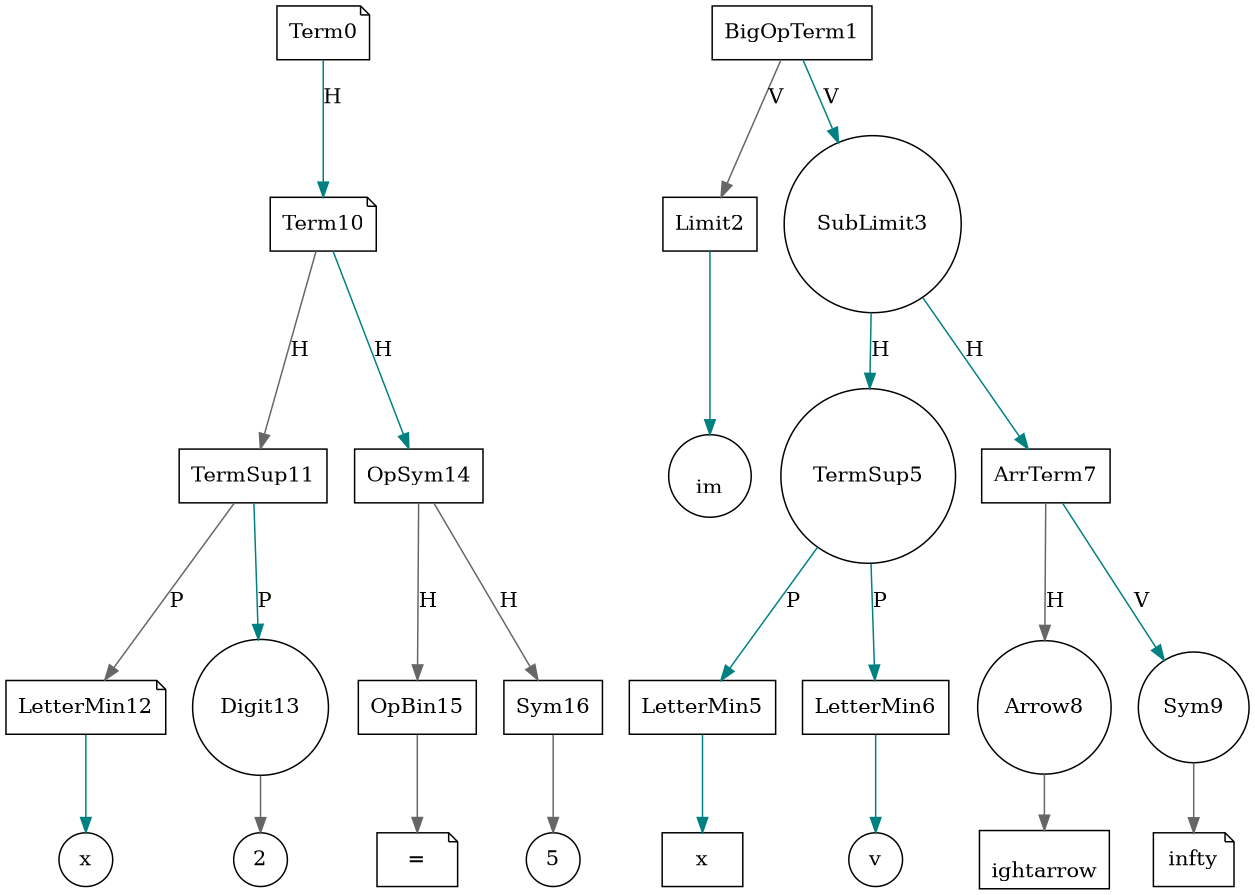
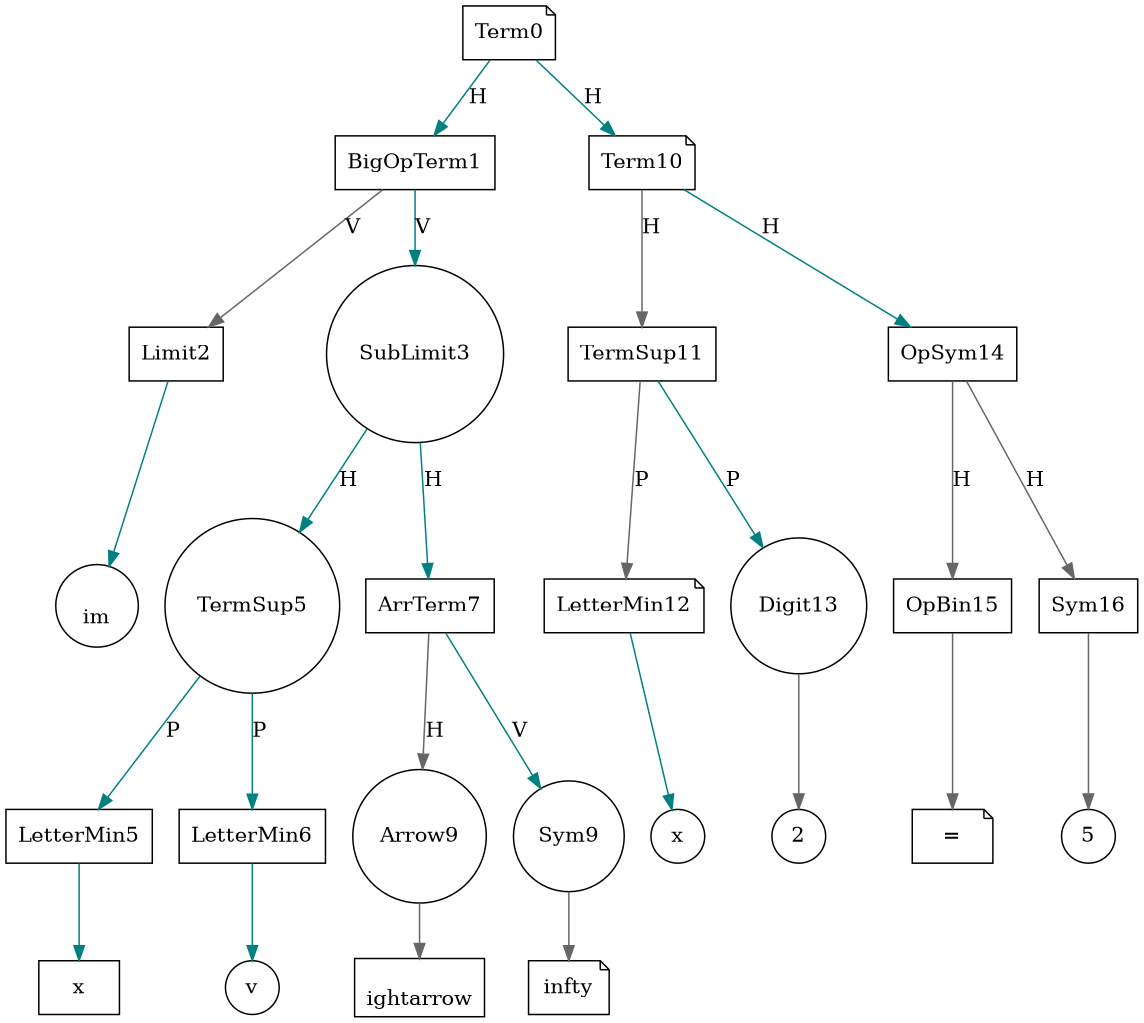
none -> (467, 92)
(1044, 707) -> (420, 836)
